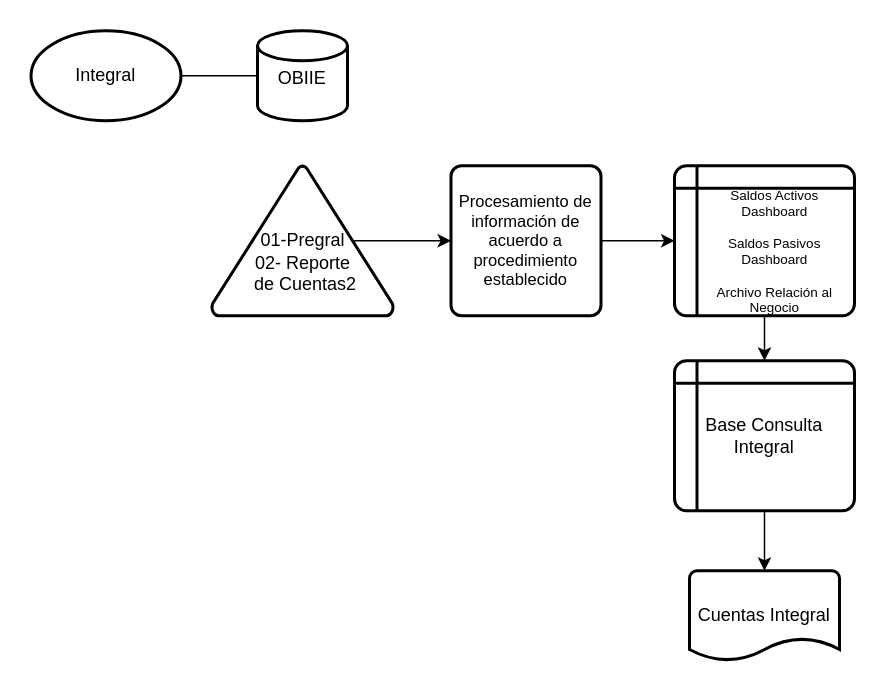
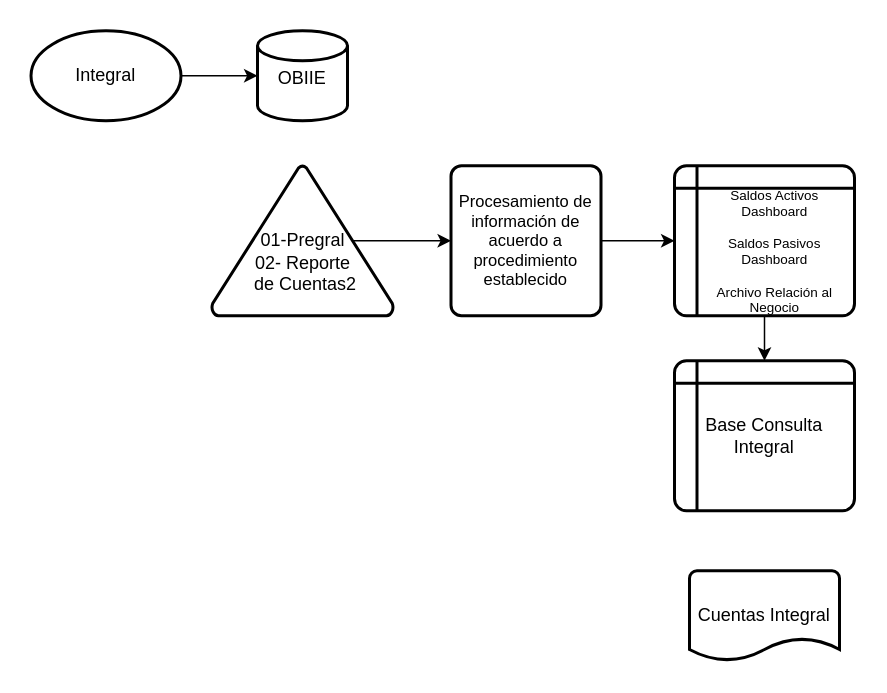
(250, 76) -> (246, 76)
(764, 536) -> none
